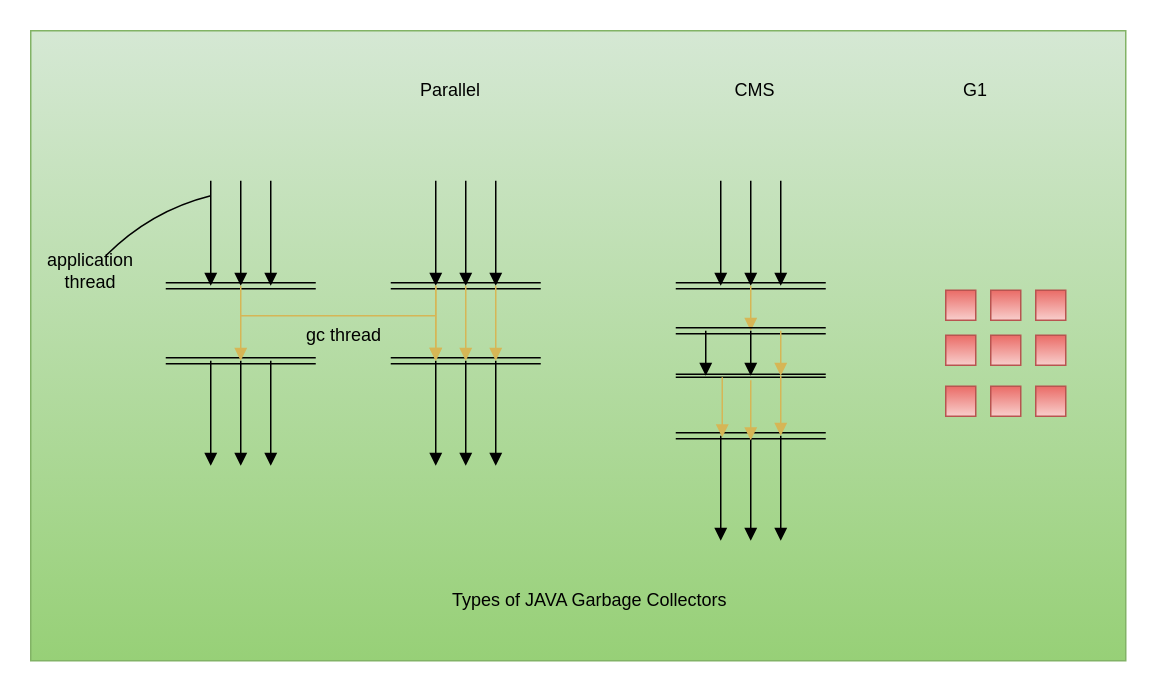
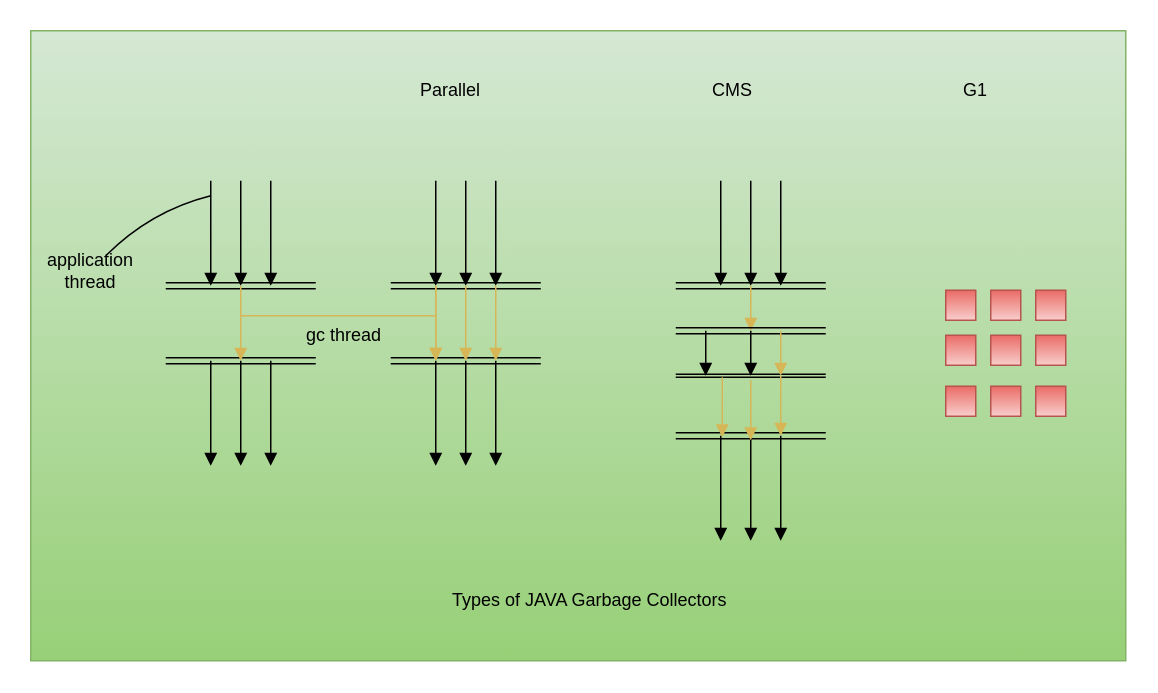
(755, 91) -> (733, 91)
